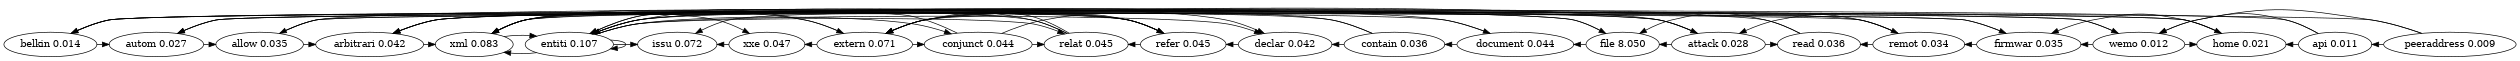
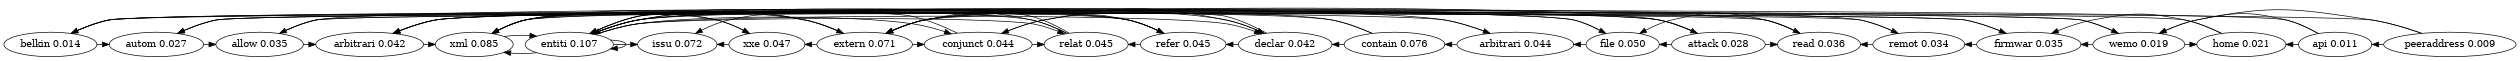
none -> (1136, 9)
none -> (932, 11)
(1143, 11) -> (932, 13)
(933, 13) -> (773, 15)
none -> (668, 15)
(1822, 15) -> none
(474, 44) -> (474, 44)
(1394, 44) -> (1394, 44)
(1515, 44) -> (1515, 44)
(1623, 44) -> (1623, 44)
(2139, 44) -> (2139, 44)
